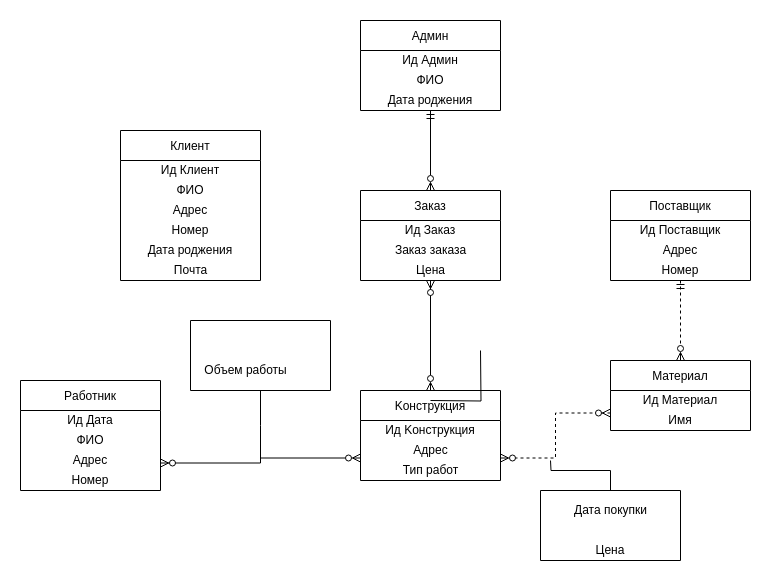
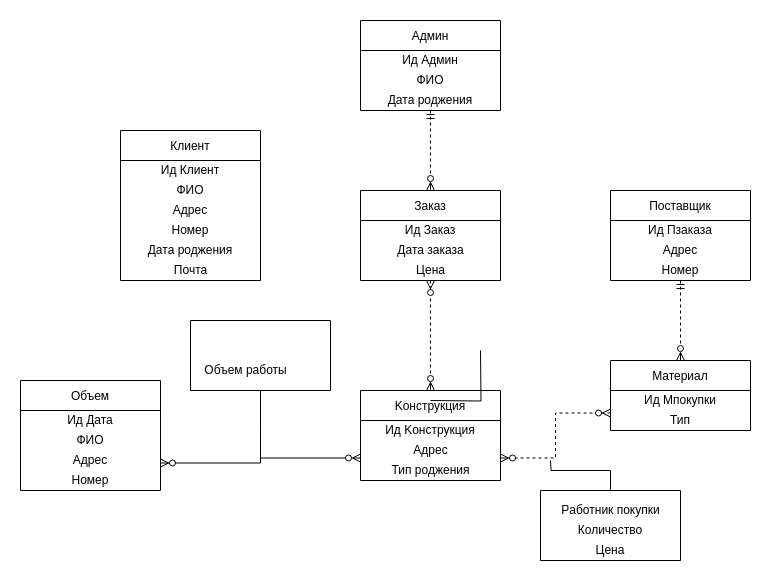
(431, 143) -> (431, 143)
(681, 231) -> (681, 231)
(431, 251) -> (431, 251)
(431, 328) -> (431, 328)
(90, 396) -> (90, 396)
(681, 401) -> (681, 401)
(681, 421) -> (681, 421)
(431, 471) -> (431, 471)
(611, 511) -> (611, 511)
none -> (611, 531)
